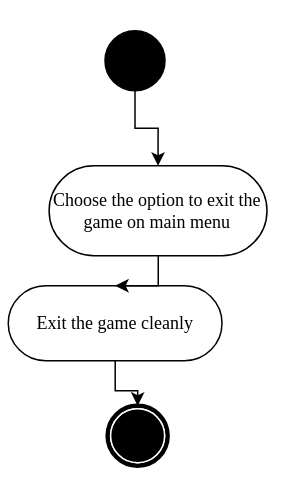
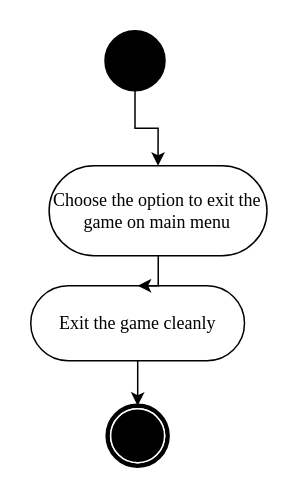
(115, 323) -> (138, 323)
